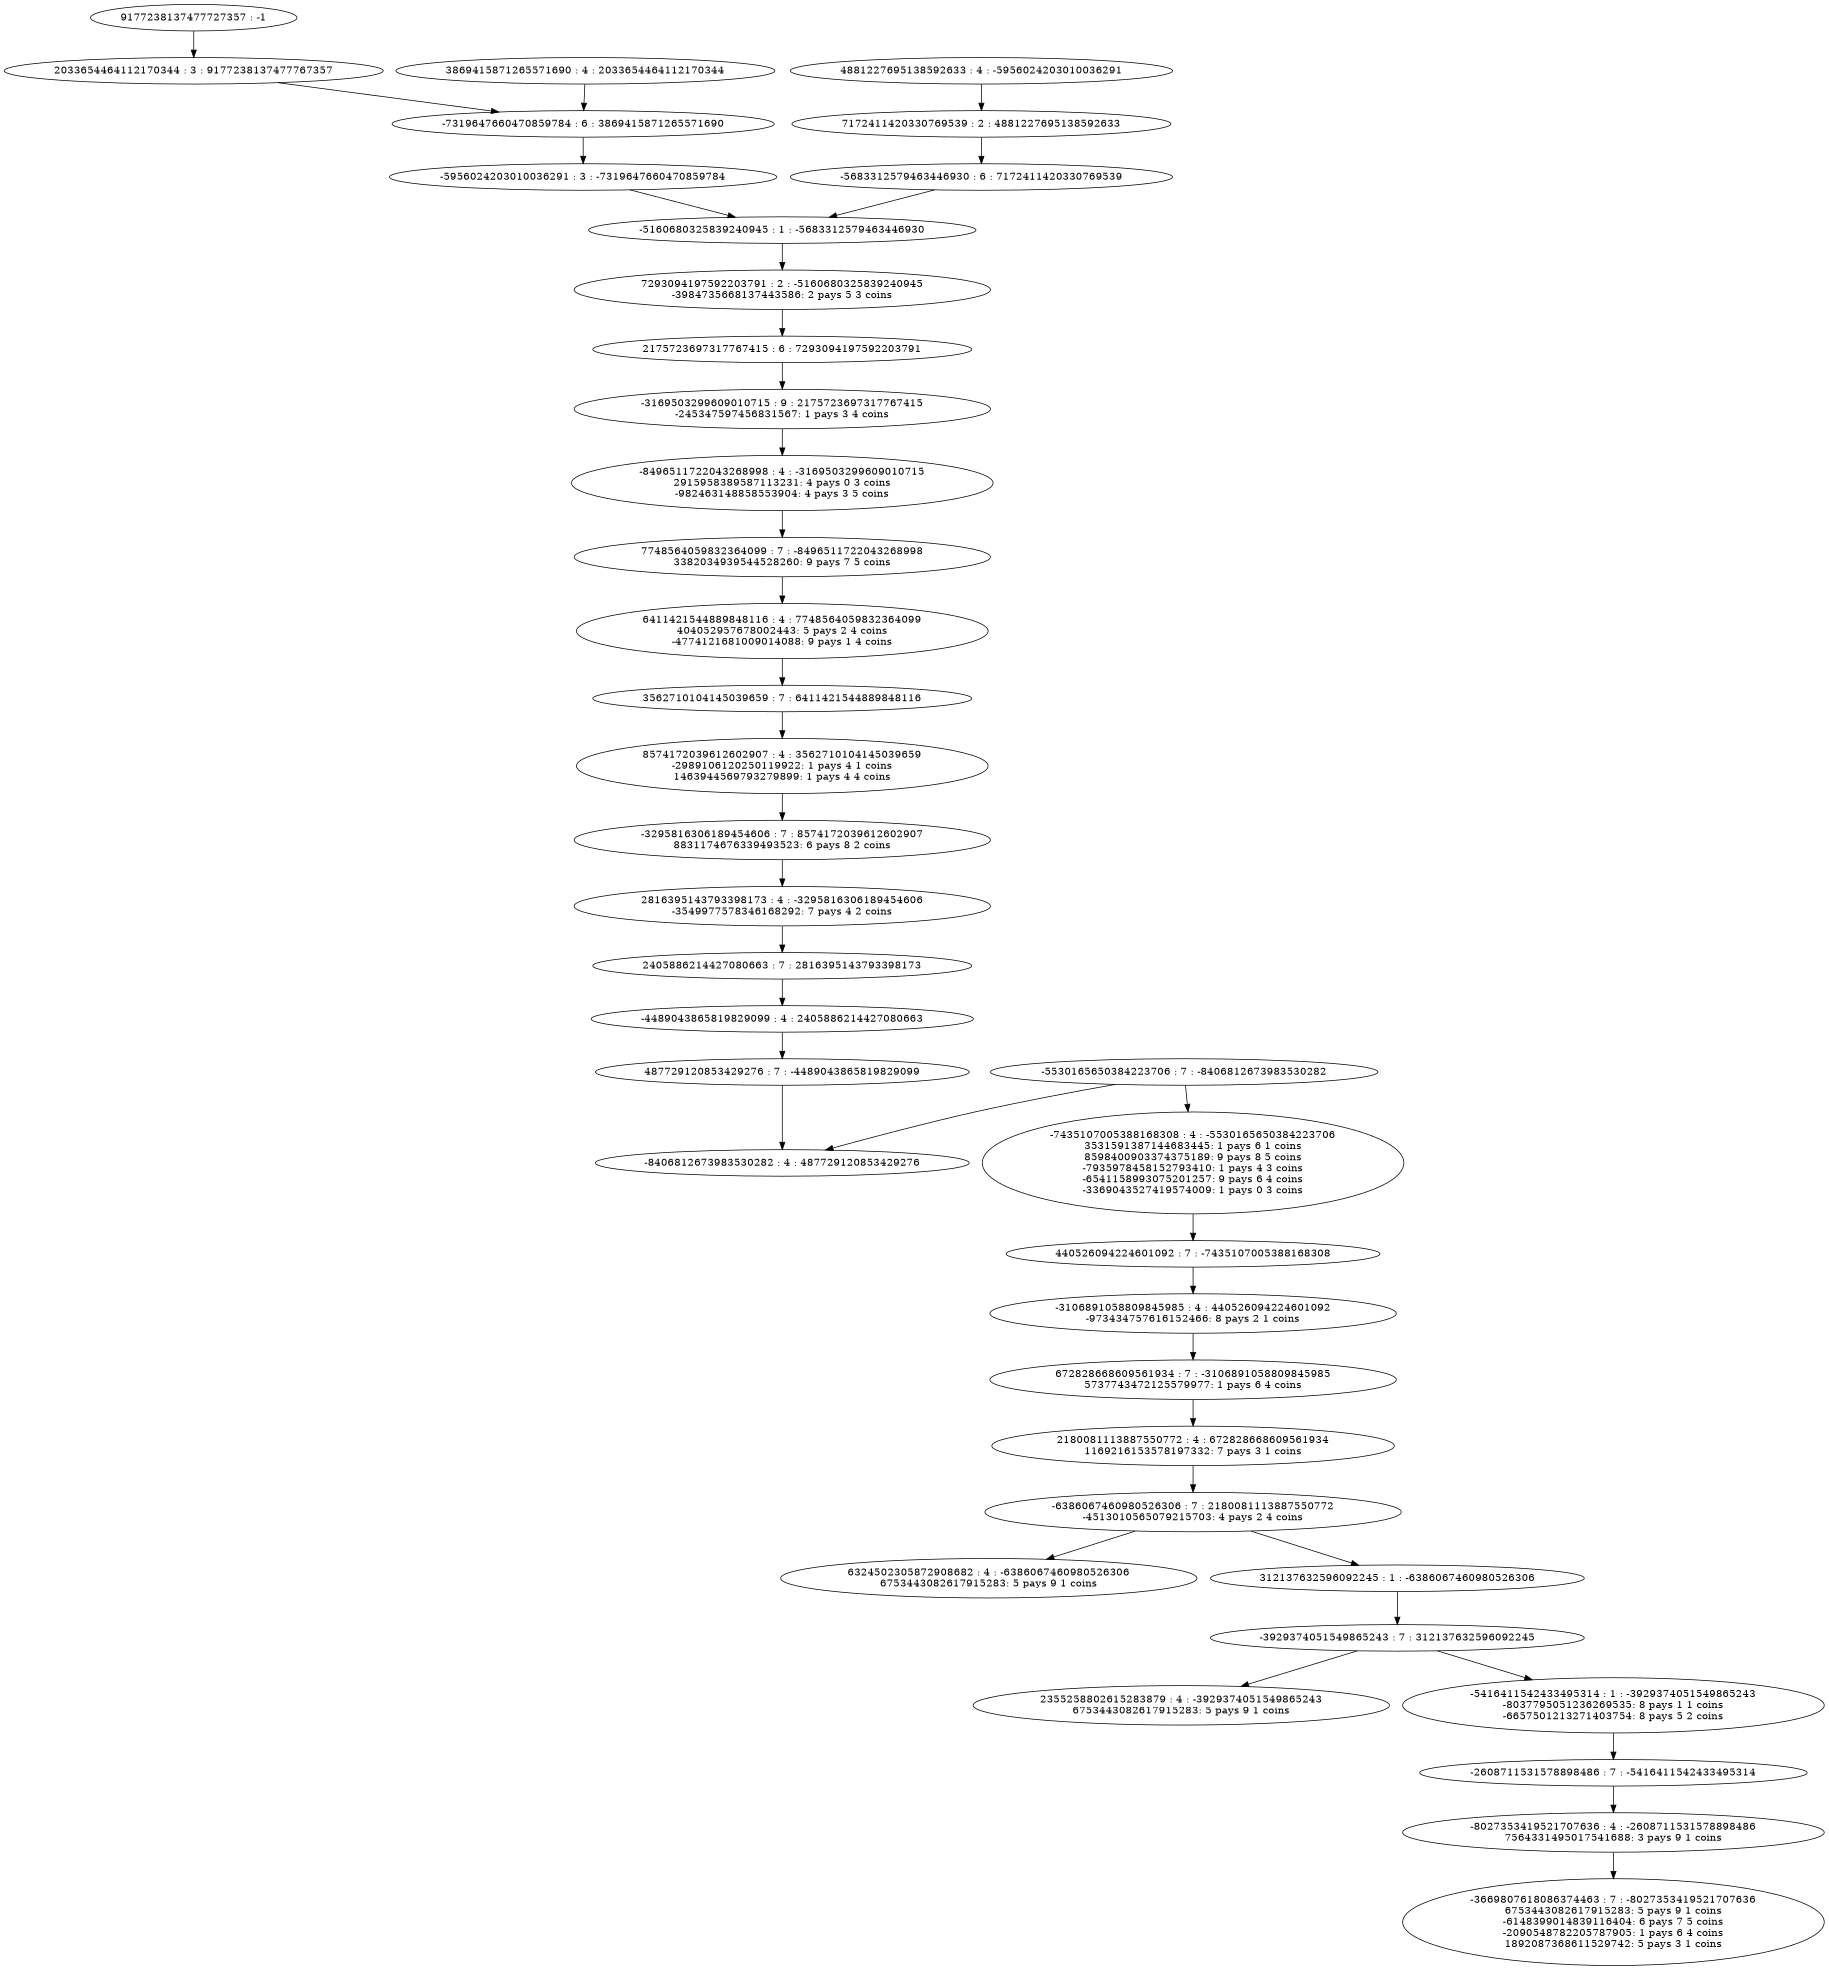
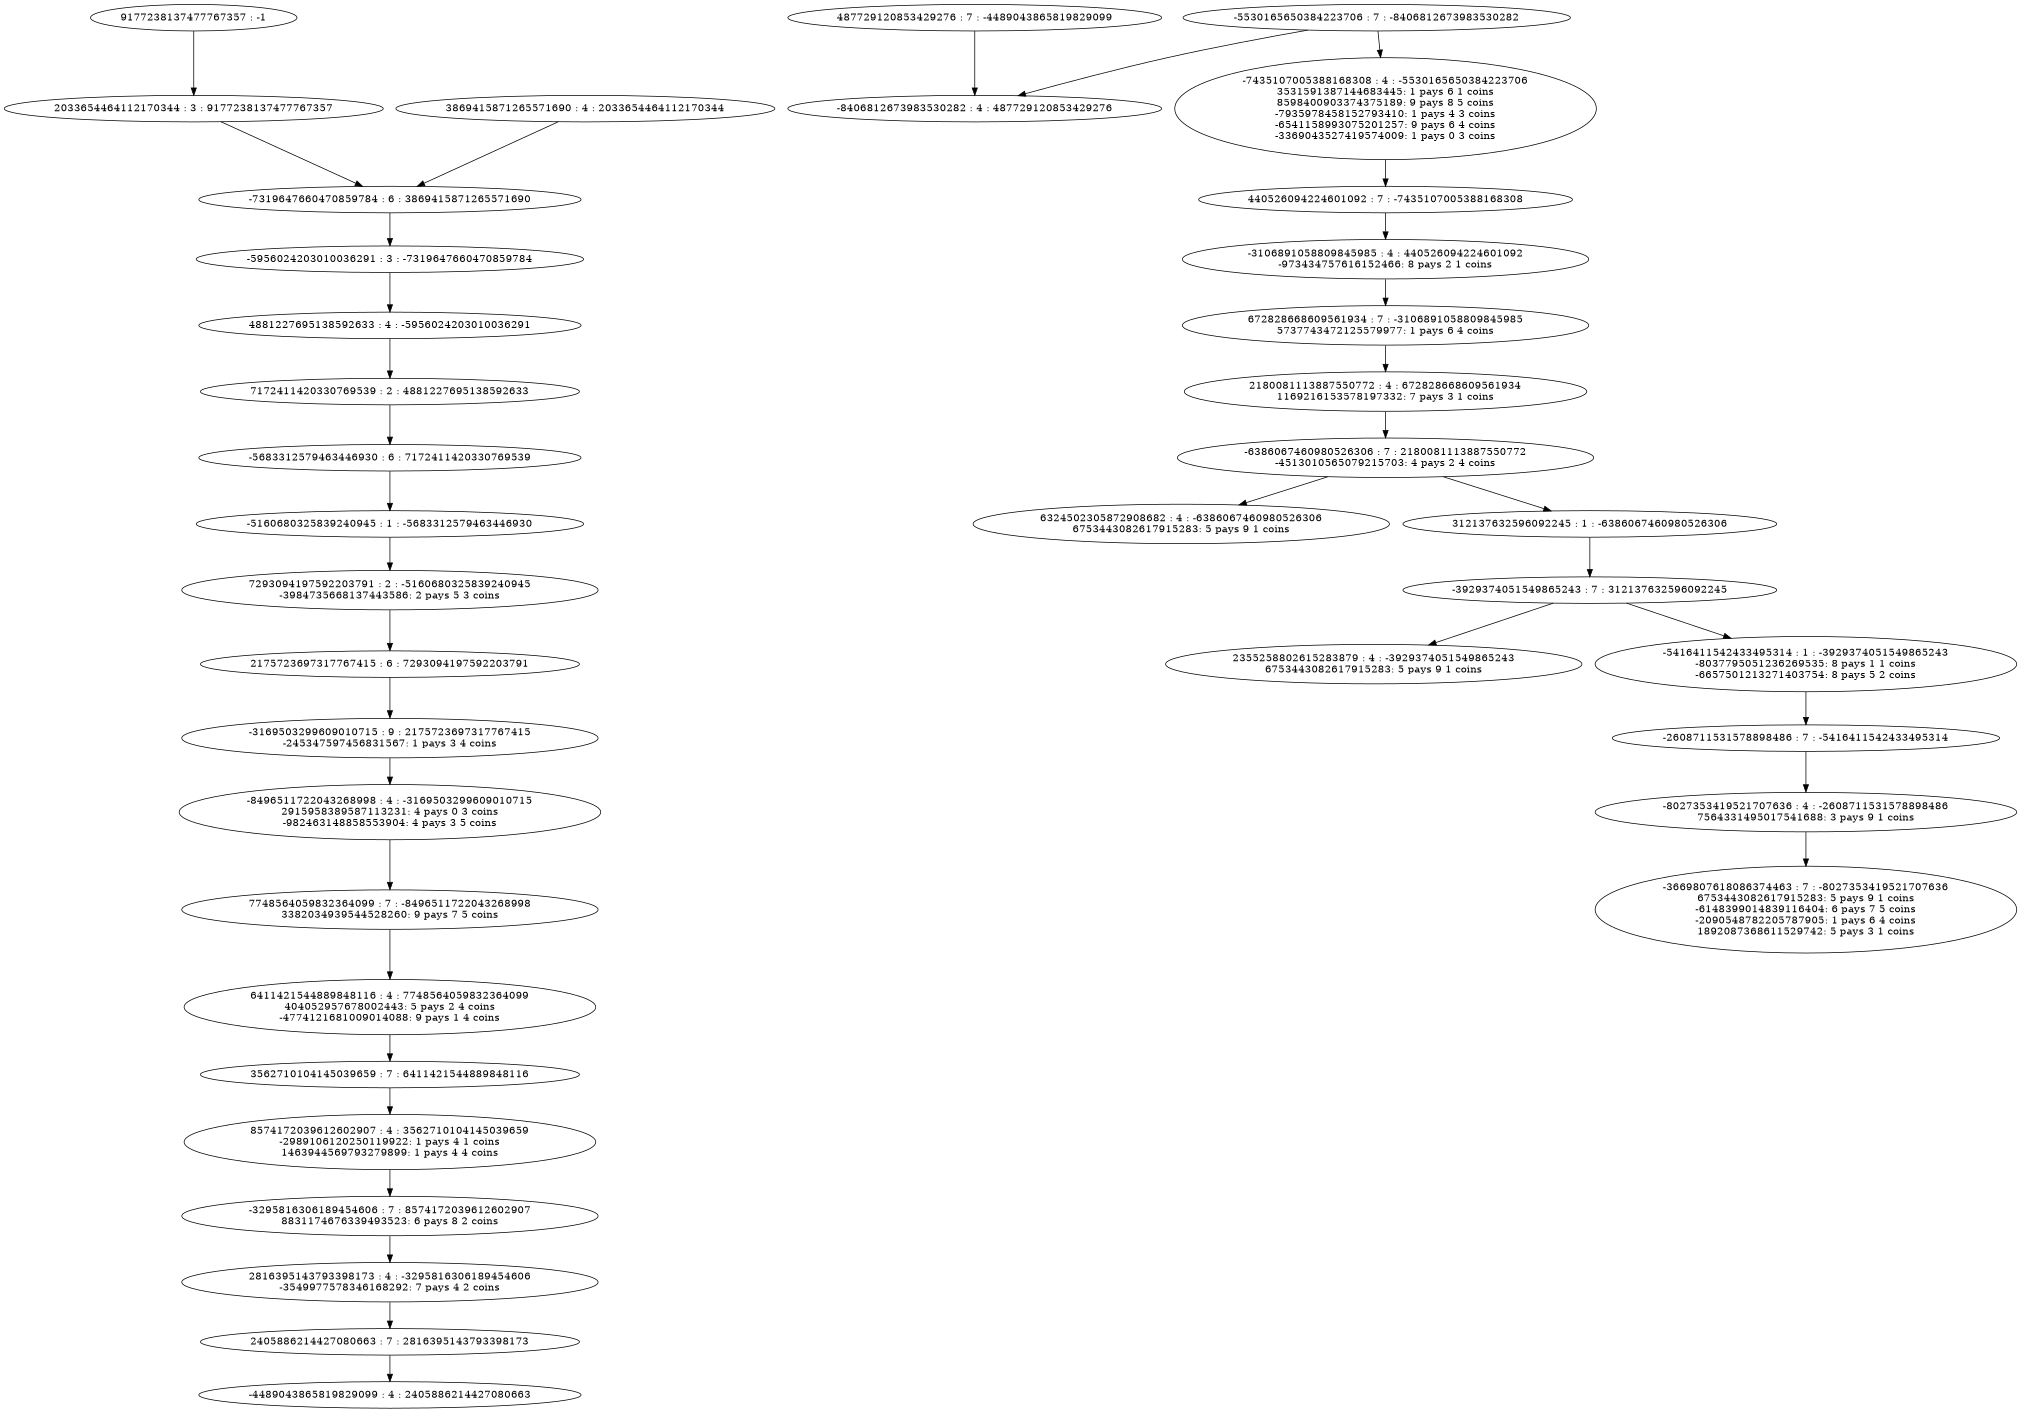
(194, 18) -> (194, 18)
(679, 203) -> (390, 289)
(782, 1042) -> none
